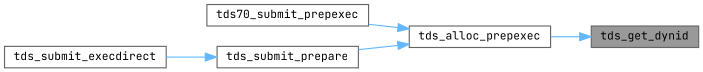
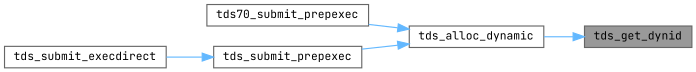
(480, 37) -> (477, 37)
(288, 57) -> (288, 57)
